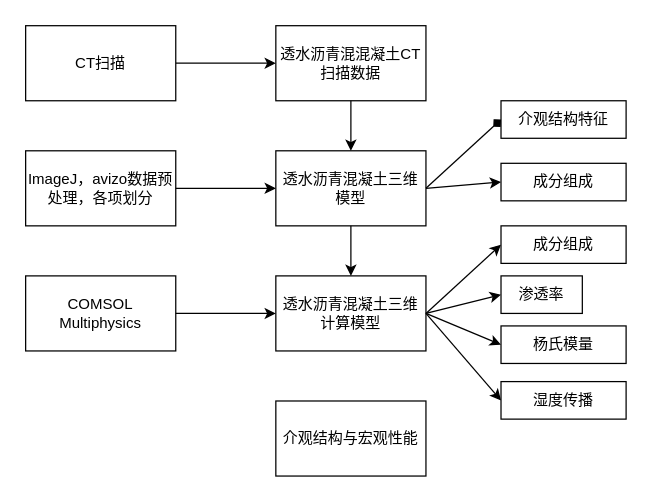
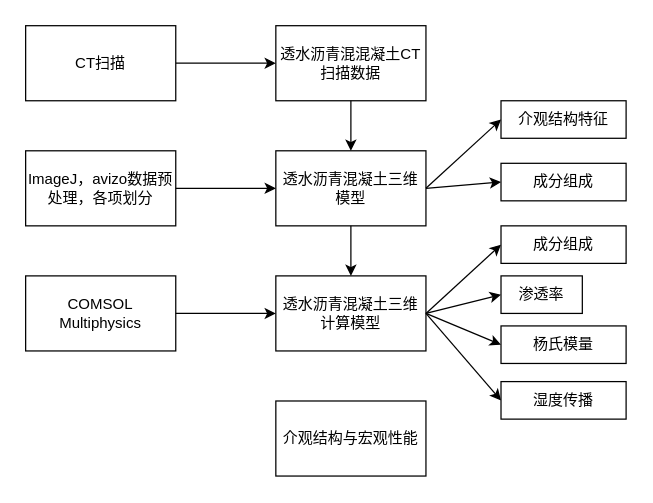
(493, 127) -> (493, 126)
